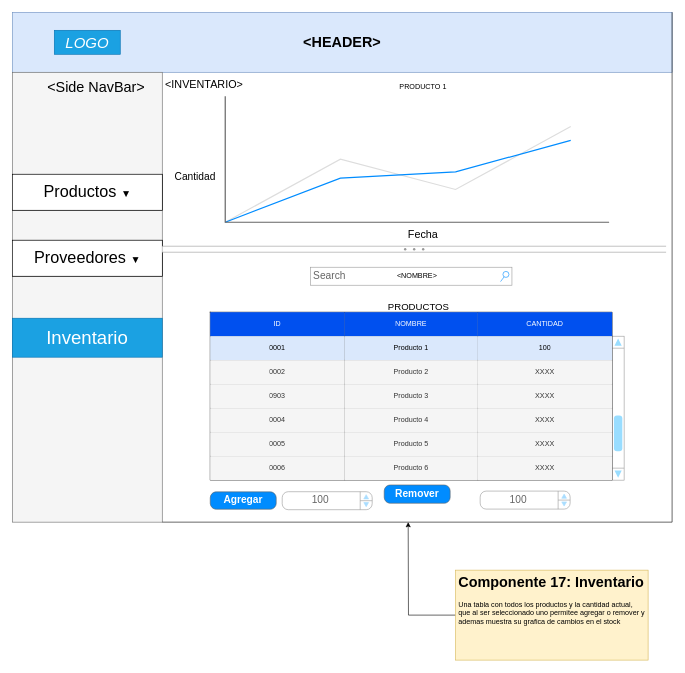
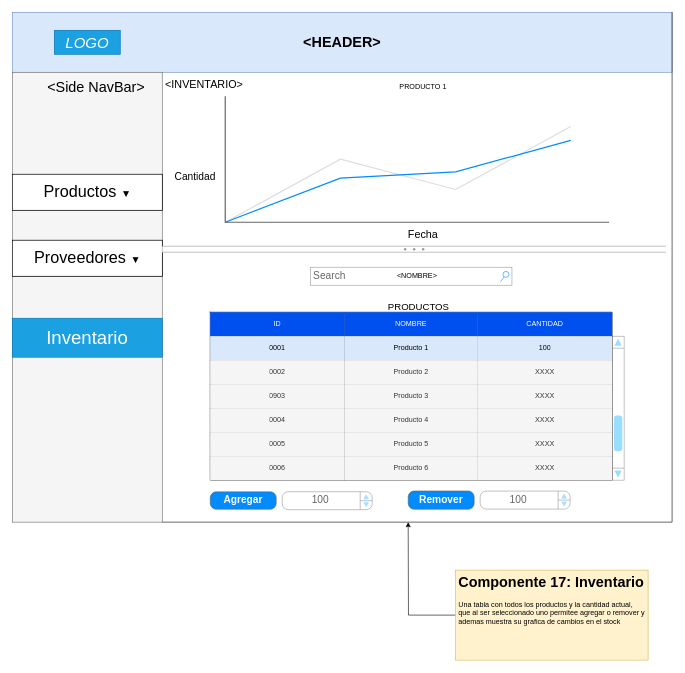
(417, 494) -> (441, 500)
